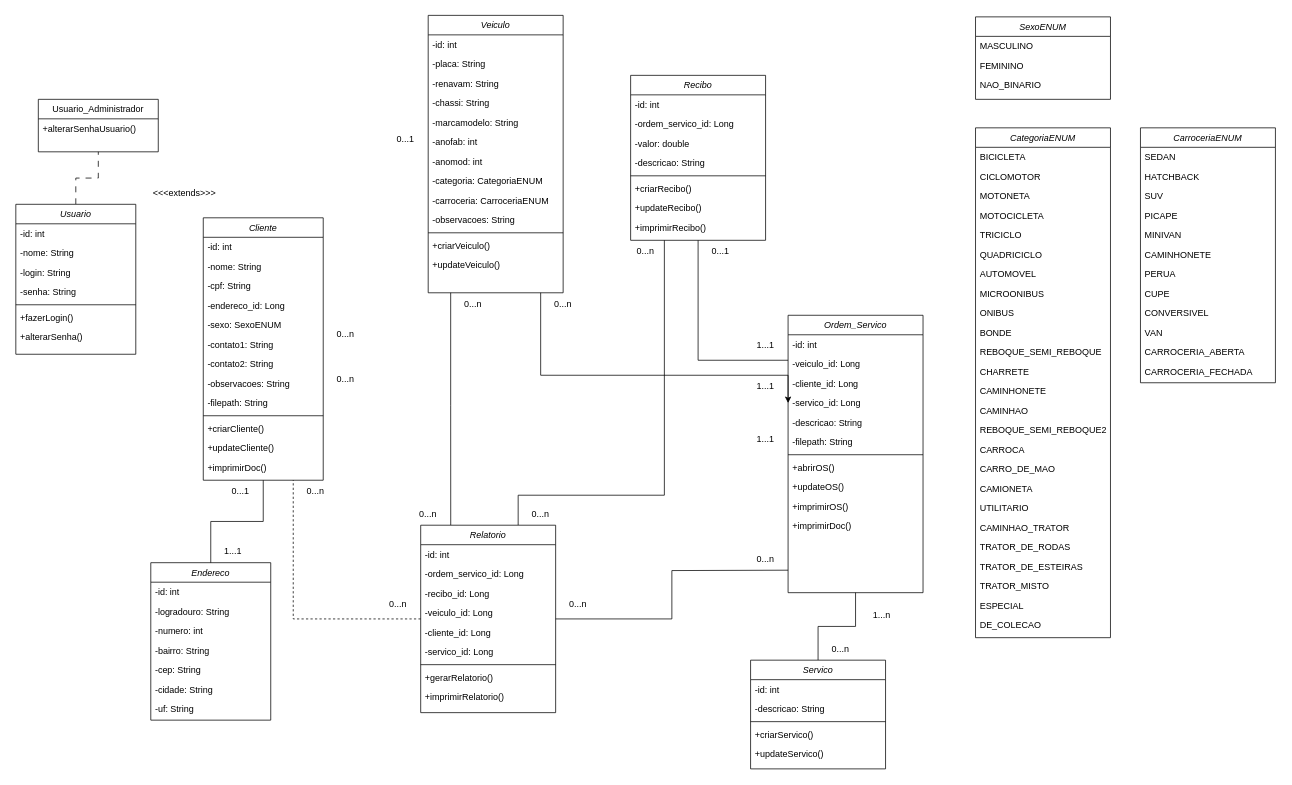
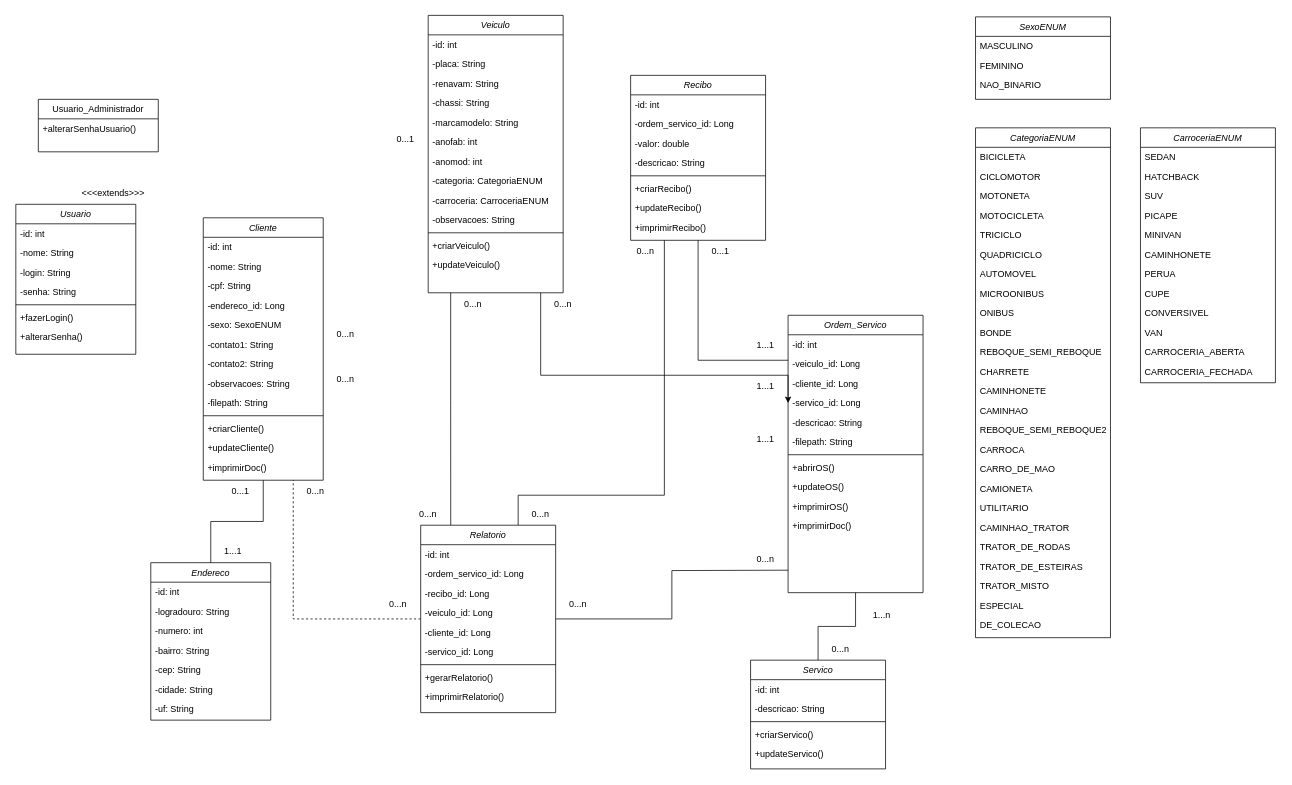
(86, 178) -> none
(184, 193) -> (113, 193)
